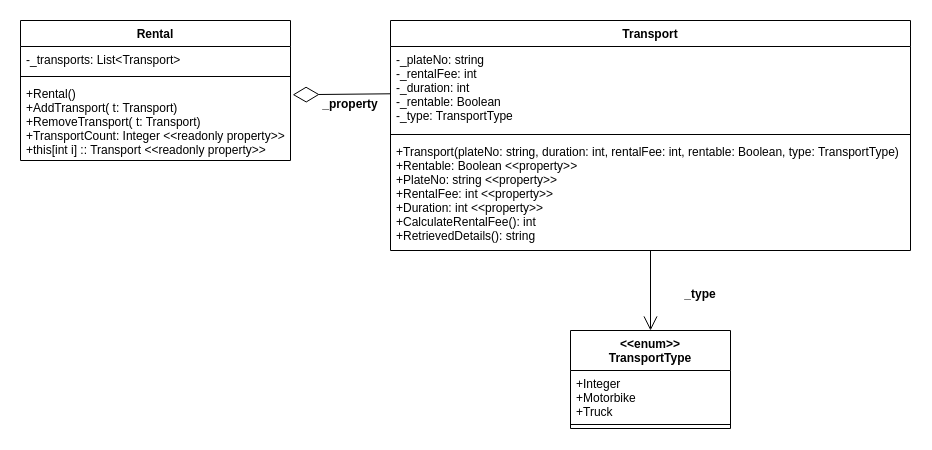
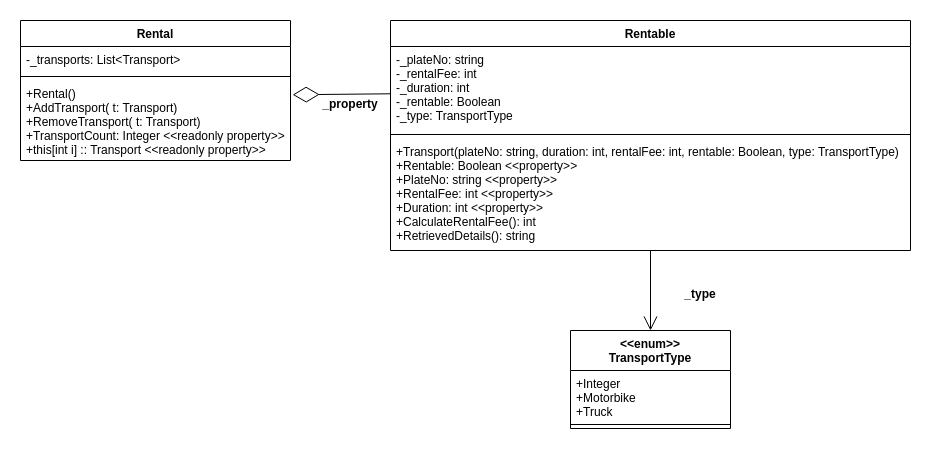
(650, 34) -> (650, 34)
